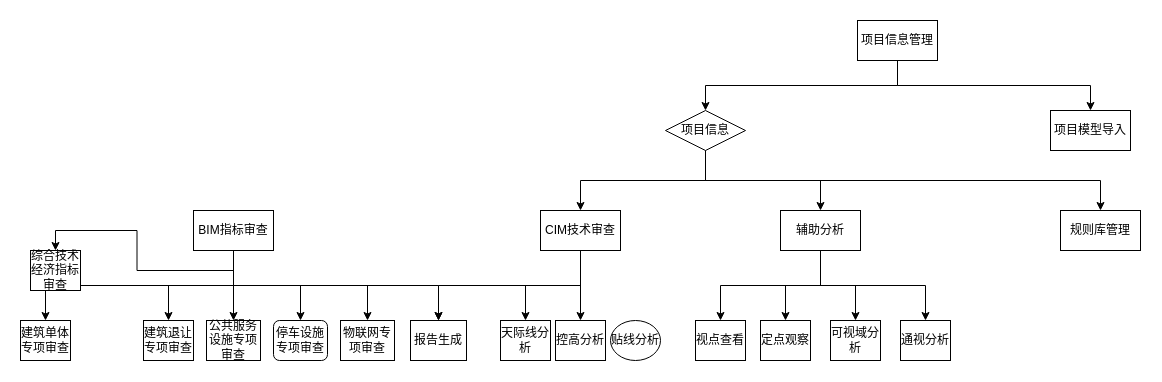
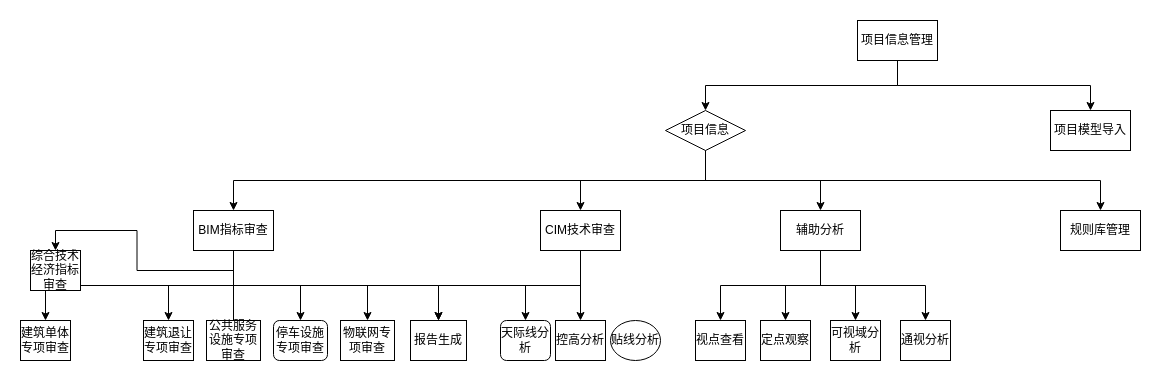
none -> (395, 181)
(234, 312) -> (234, 314)
(526, 341) -> (526, 341)
